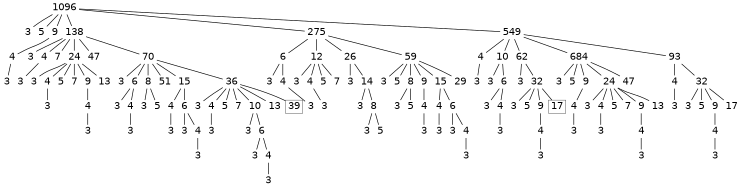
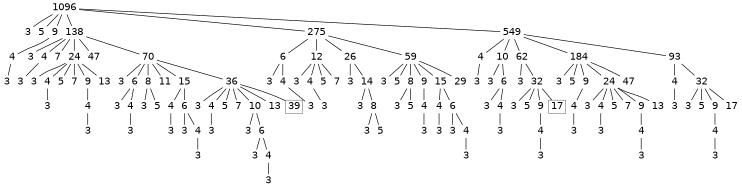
(579, 57) -> (579, 57)
(165, 82) -> (165, 82)
